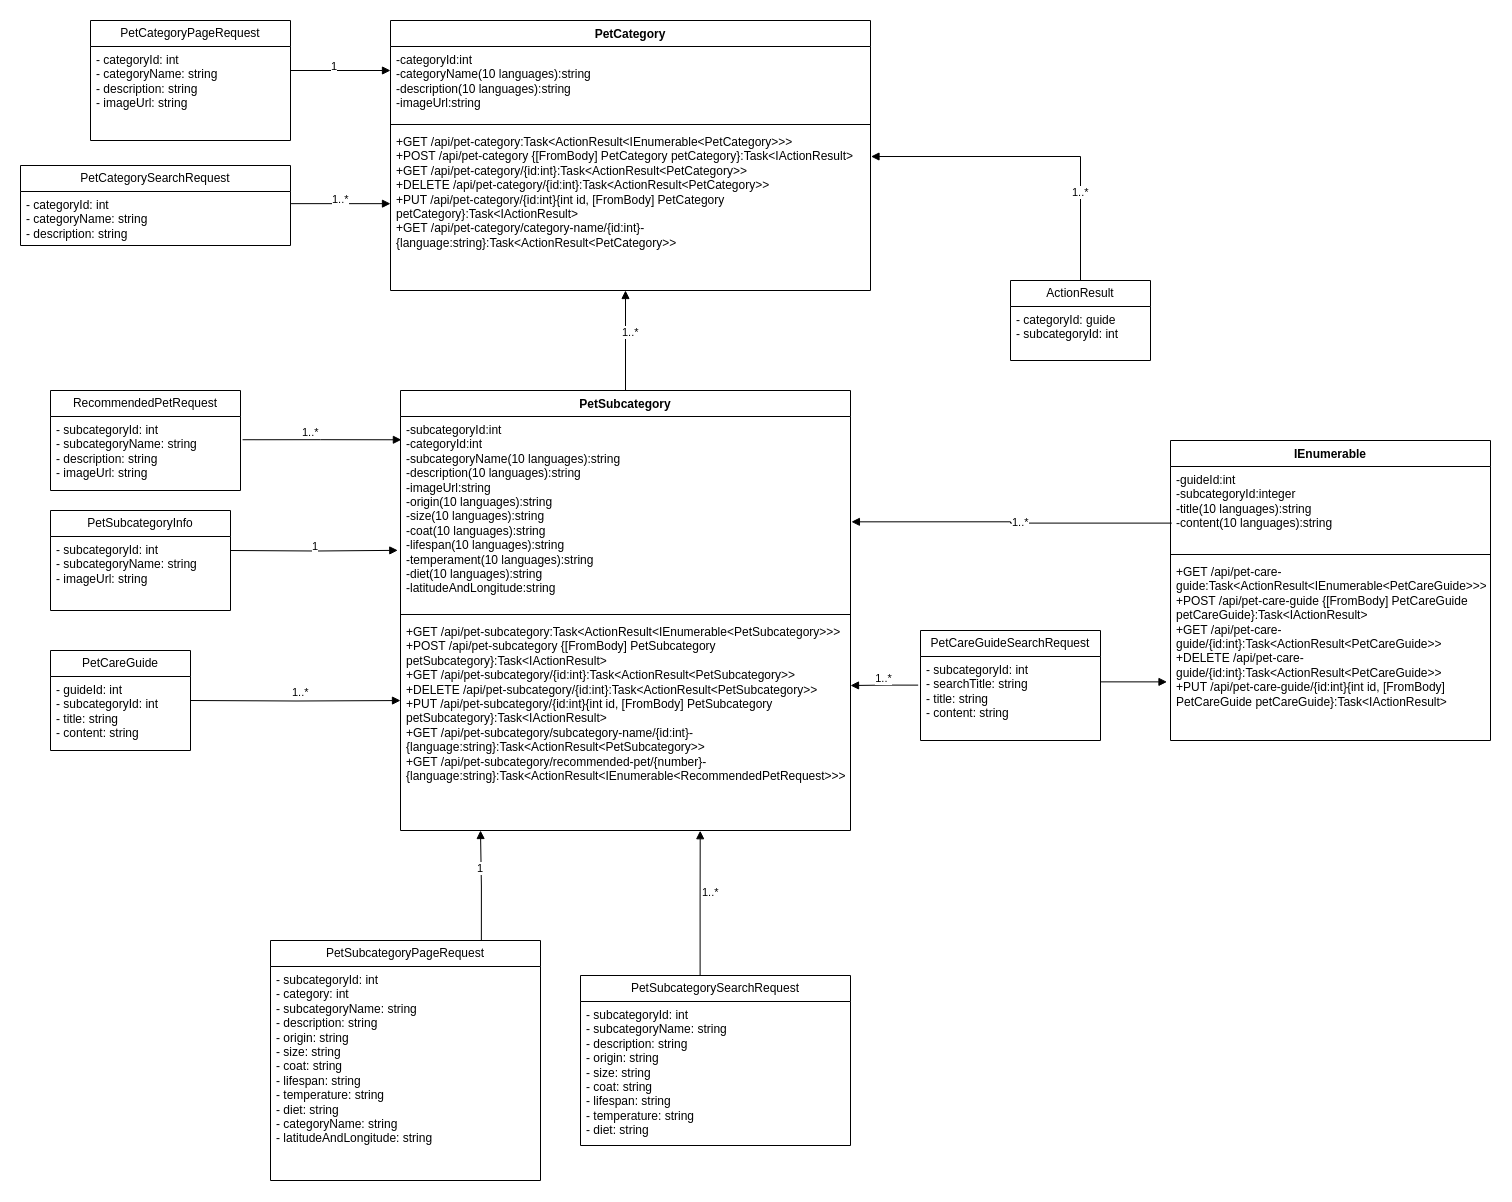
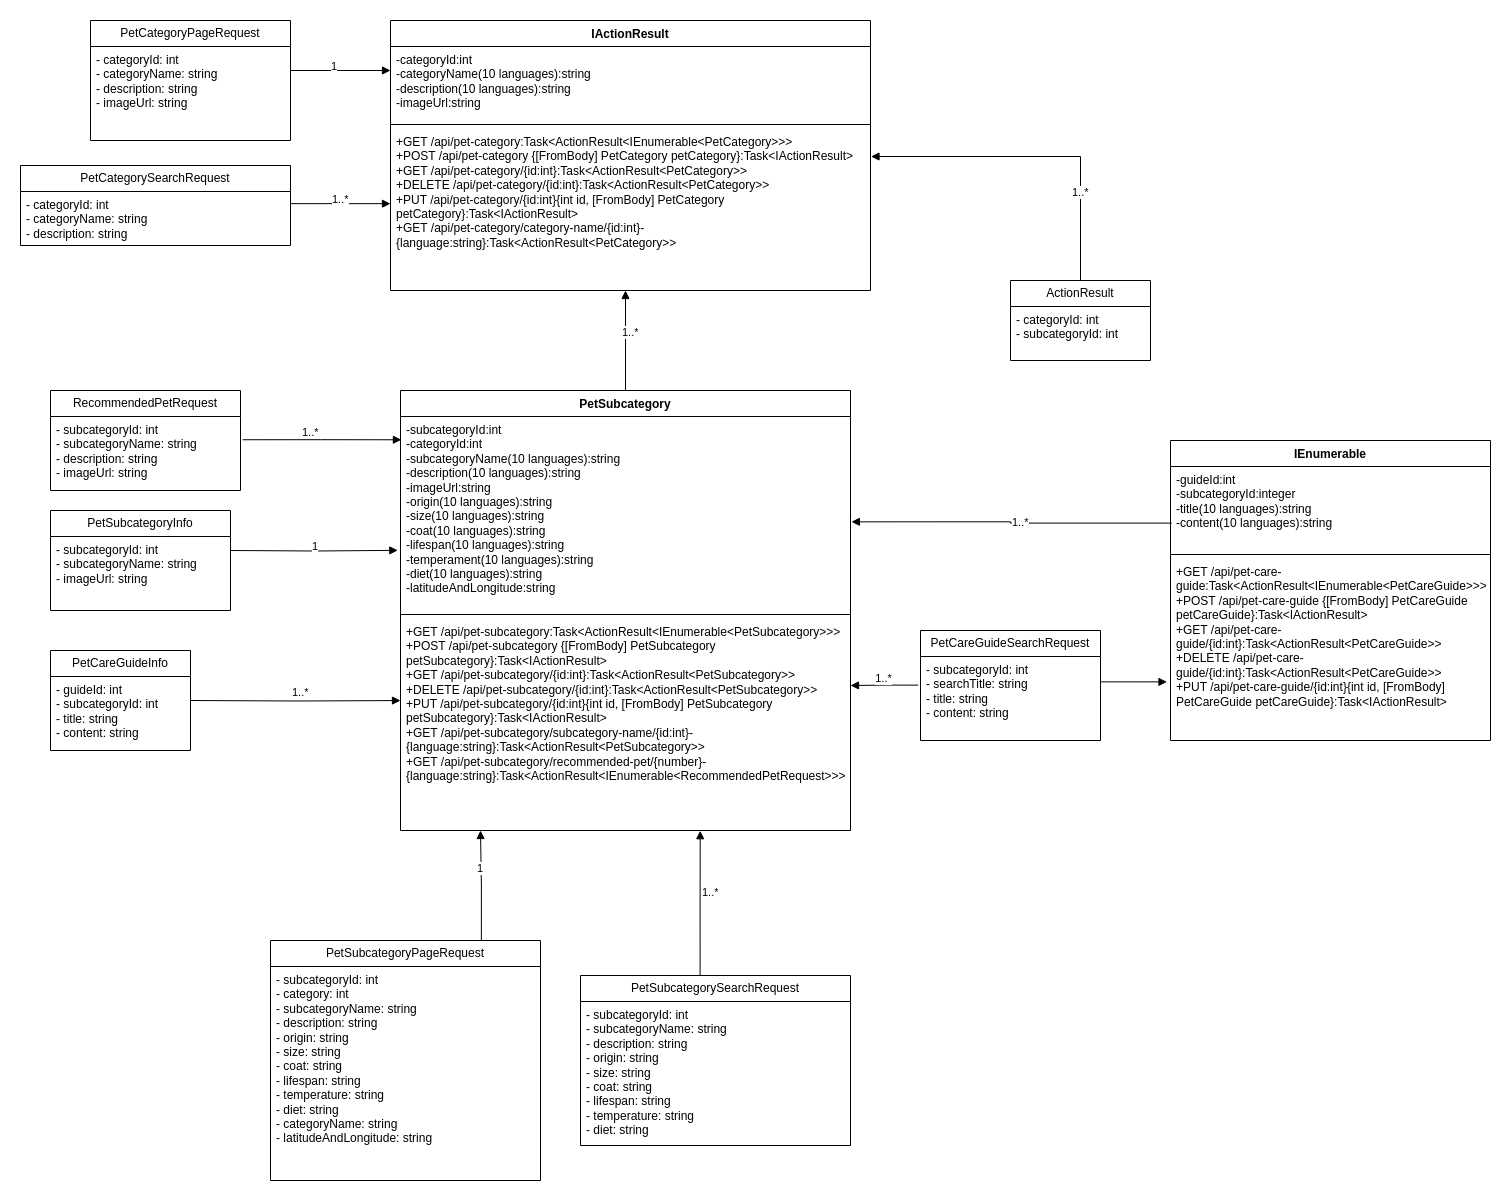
(631, 35) -> (631, 35)
(1077, 328) -> (1077, 328)
(121, 664) -> (121, 664)
